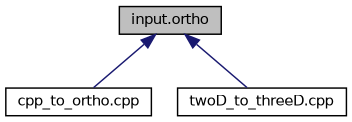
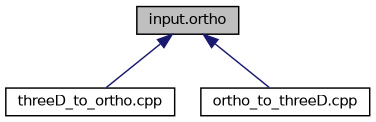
(79, 102) -> (90, 102)
(262, 102) -> (285, 102)
